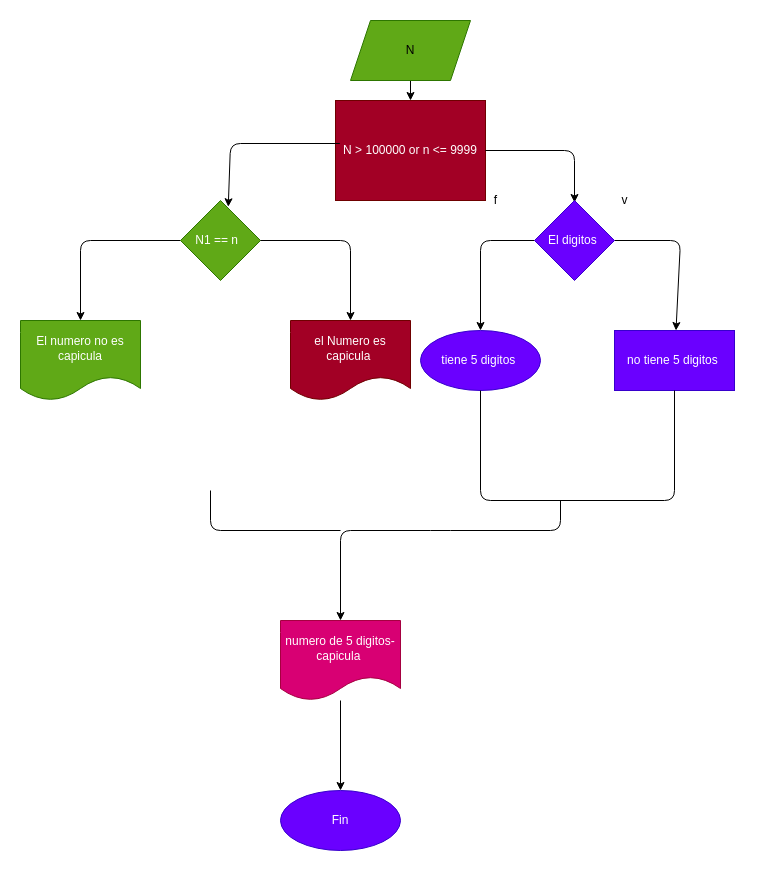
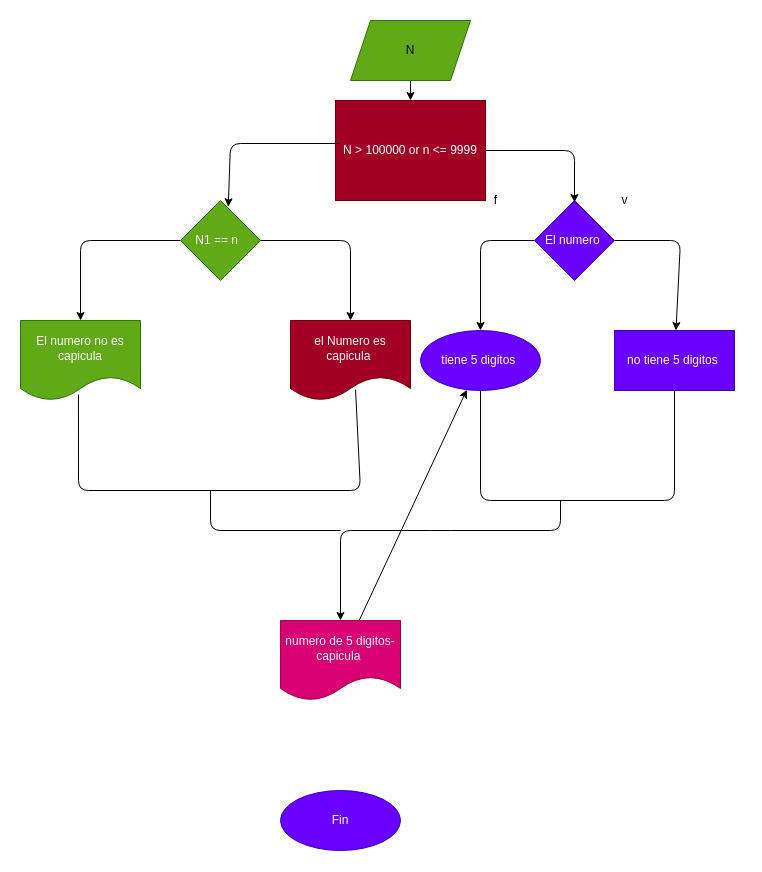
(575, 241) -> (575, 241)
none -> (222, 491)
(341, 742) -> (412, 508)
